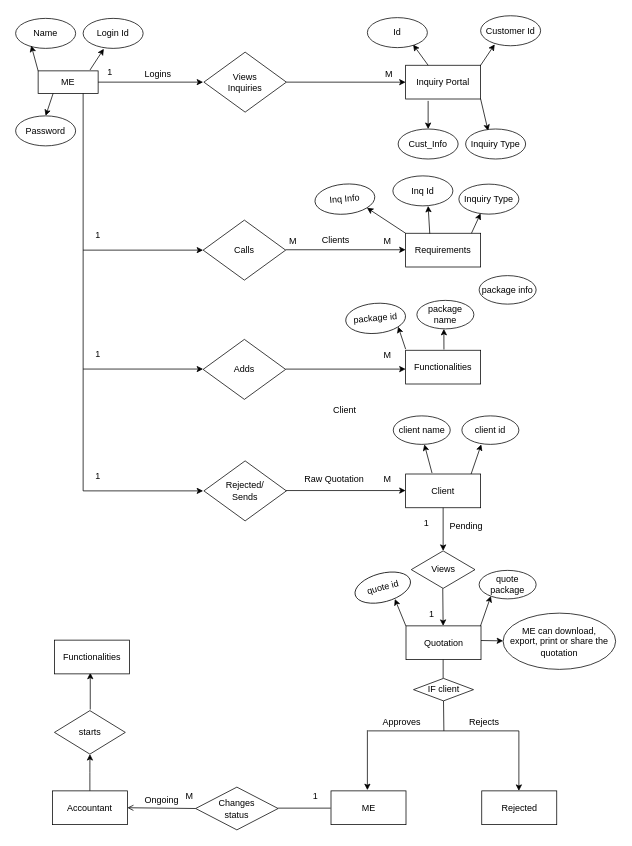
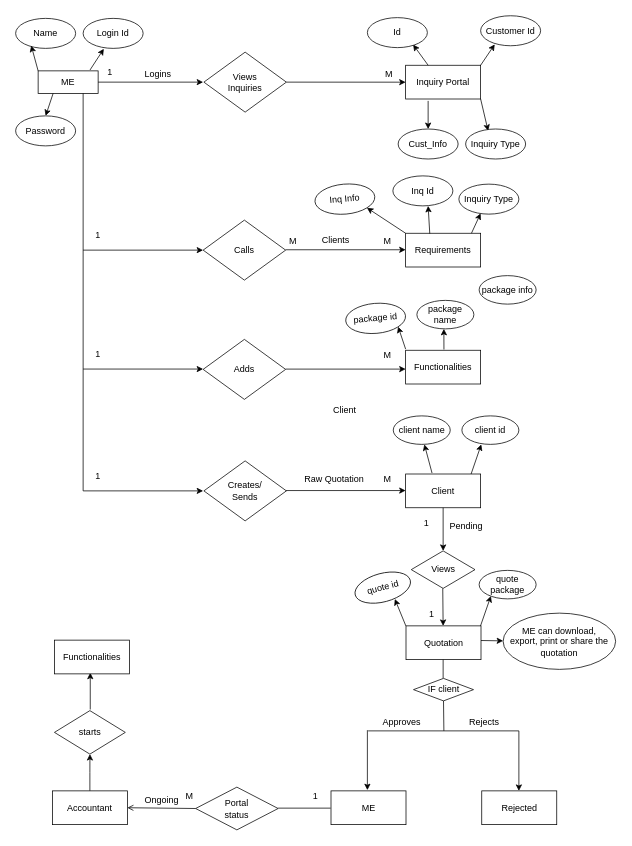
(245, 491) -> (245, 491)
(237, 809) -> (237, 809)
